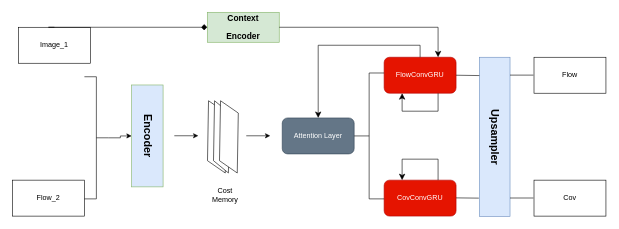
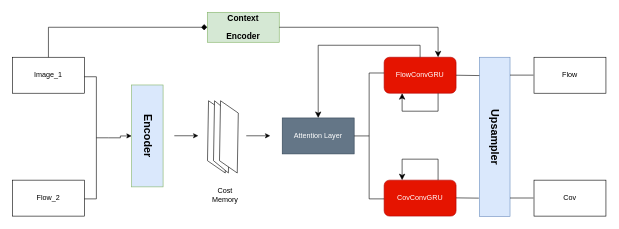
(54, 45) -> (48, 75)
(318, 136) -> (318, 136)
